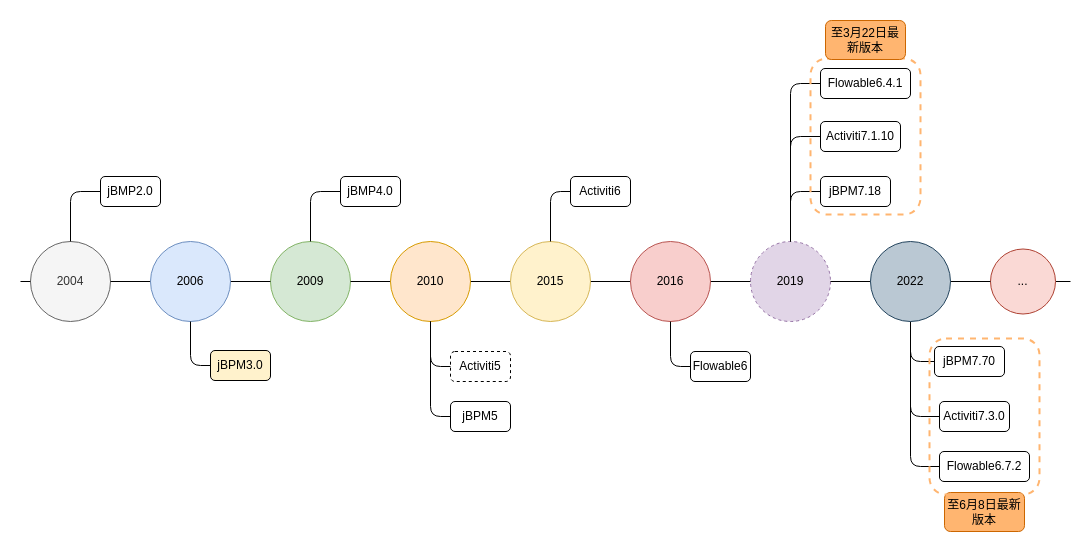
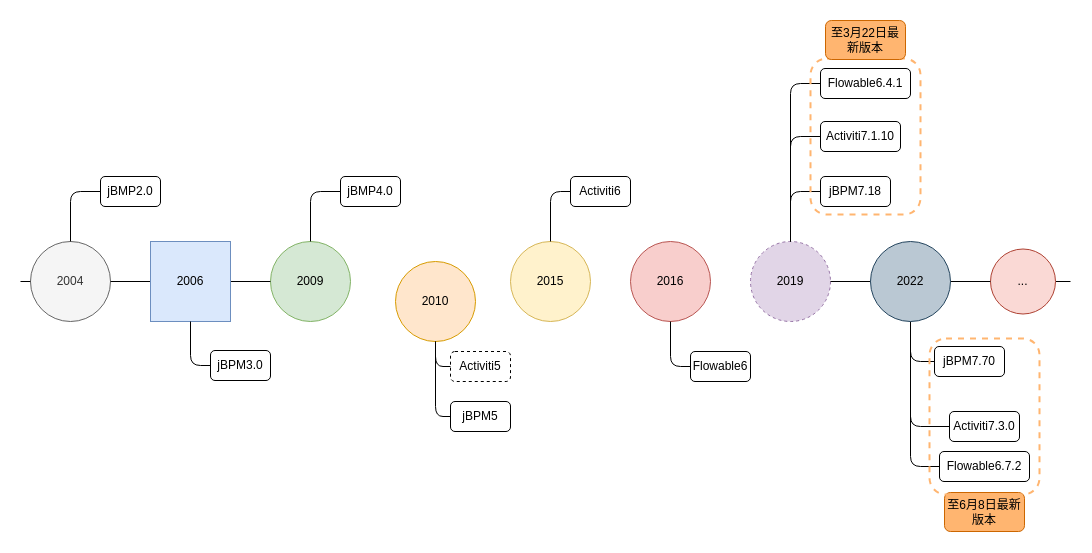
(191, 282) -> (191, 282)
(377, 282) -> none
(431, 282) -> (436, 302)
(241, 366) -> (241, 366)
(975, 417) -> (985, 427)
